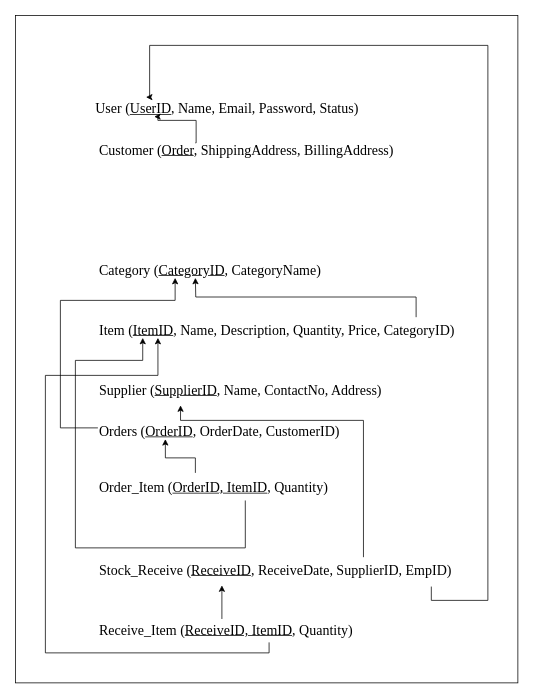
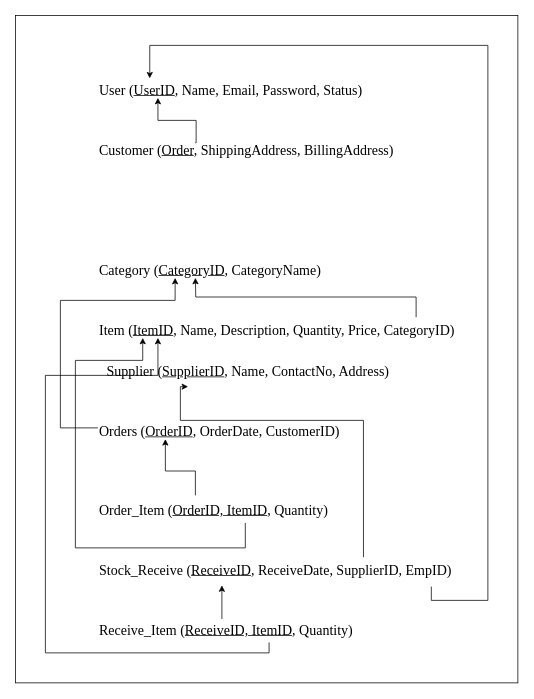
(289, 109) -> (293, 90)
(293, 390) -> (300, 372)
(293, 488) -> (293, 510)
